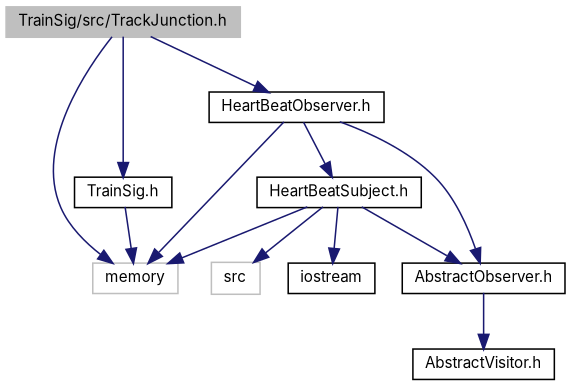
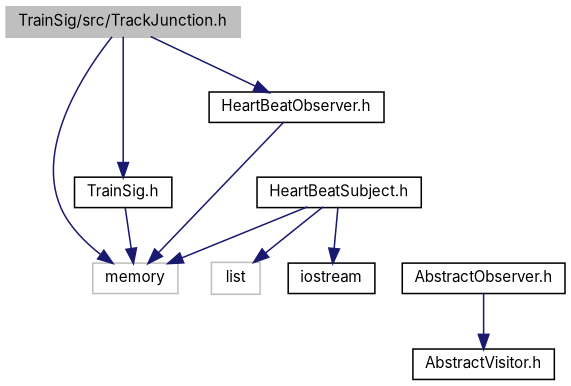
(314, 143) -> none
(425, 168) -> none
(404, 231) -> none
(236, 278) -> (236, 278)
